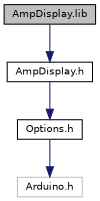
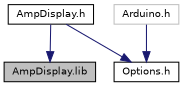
(50, 38) -> (50, 38)
(50, 153) -> (146, 38)
